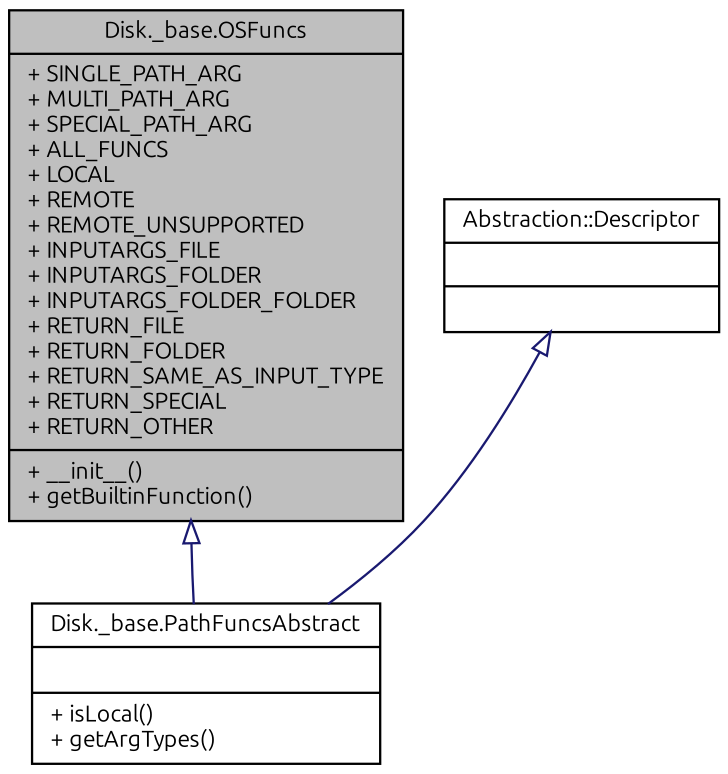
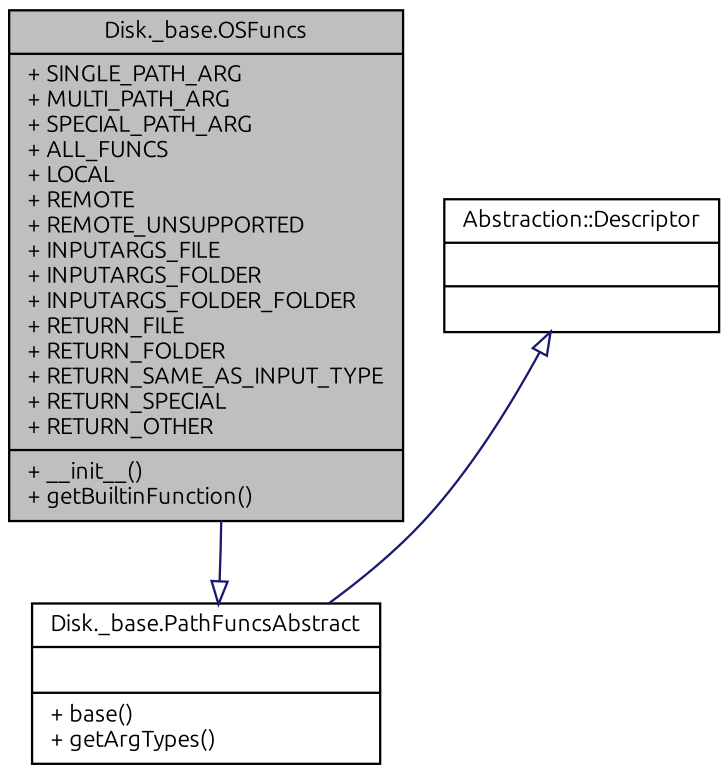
(192, 574) -> (221, 551)
(103, 715) -> (93, 715)
